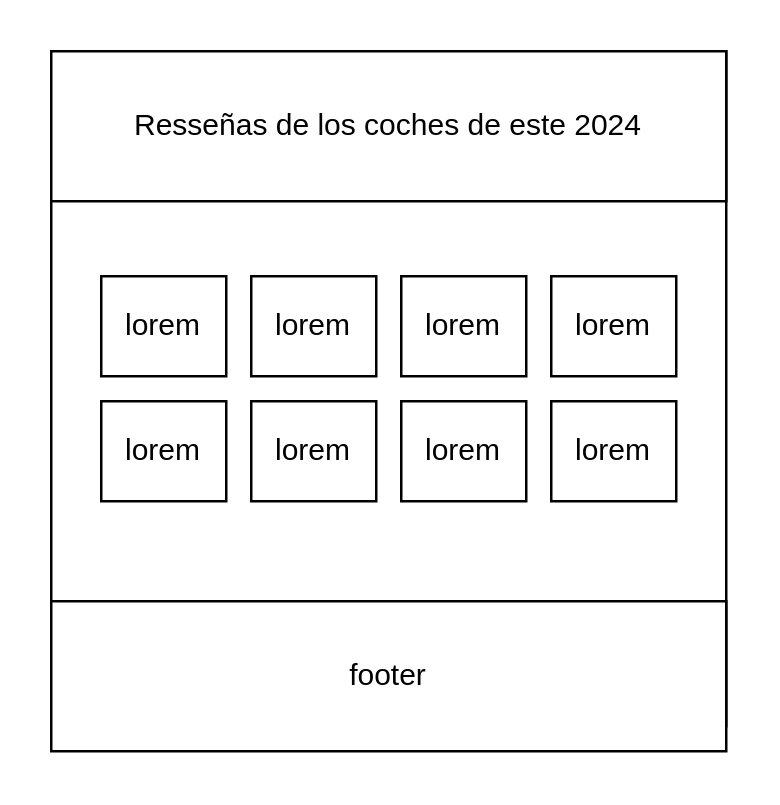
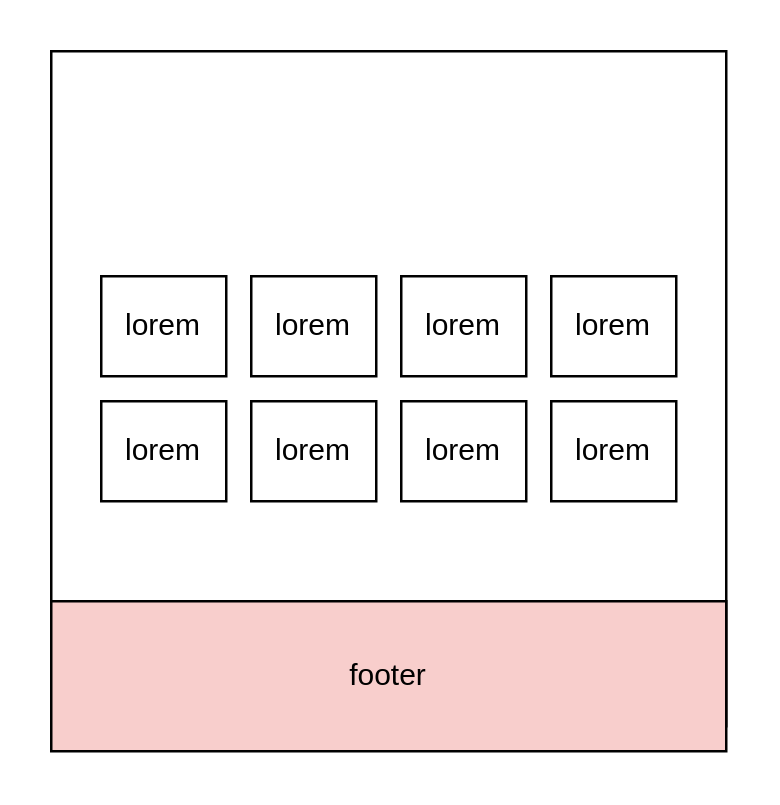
(389, 126) -> none
(389, 676) -> (389, 676)
